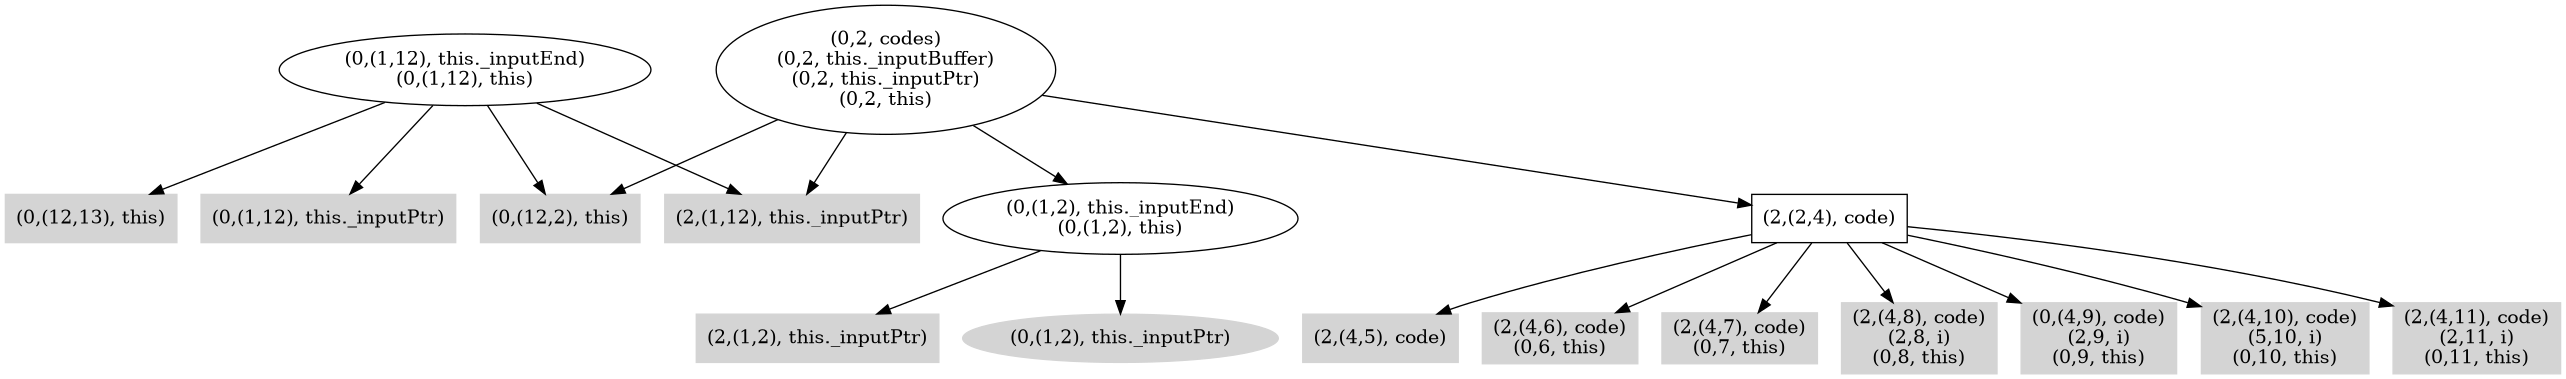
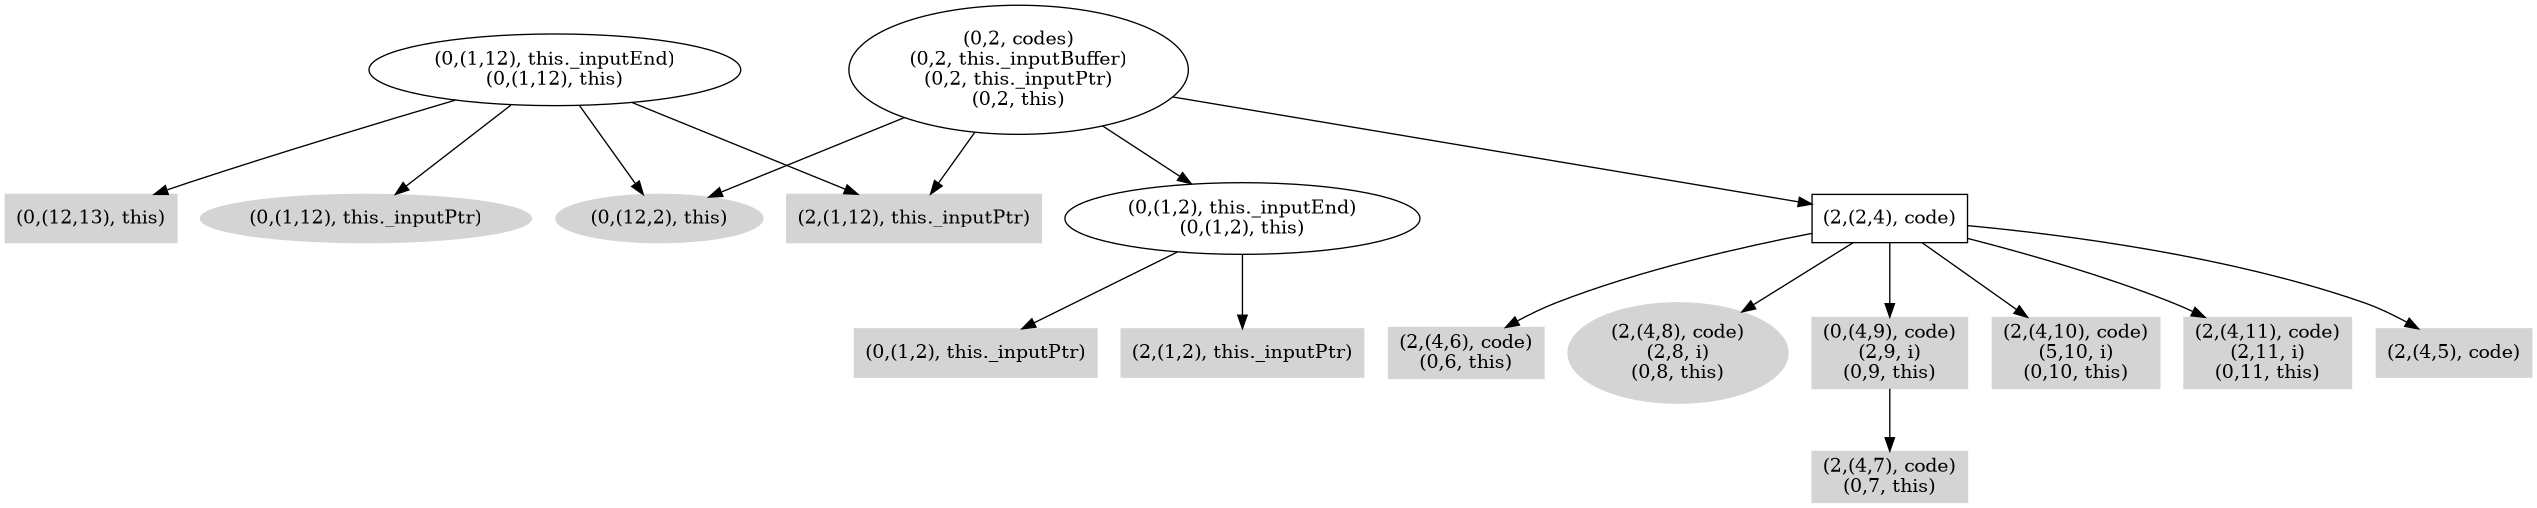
(328, 219) -> (366, 219)
(560, 219) -> (659, 219)
(1789, 272) -> (1890, 413)
(1120, 338) -> (976, 353)
(1919, 338) -> (1678, 353)
